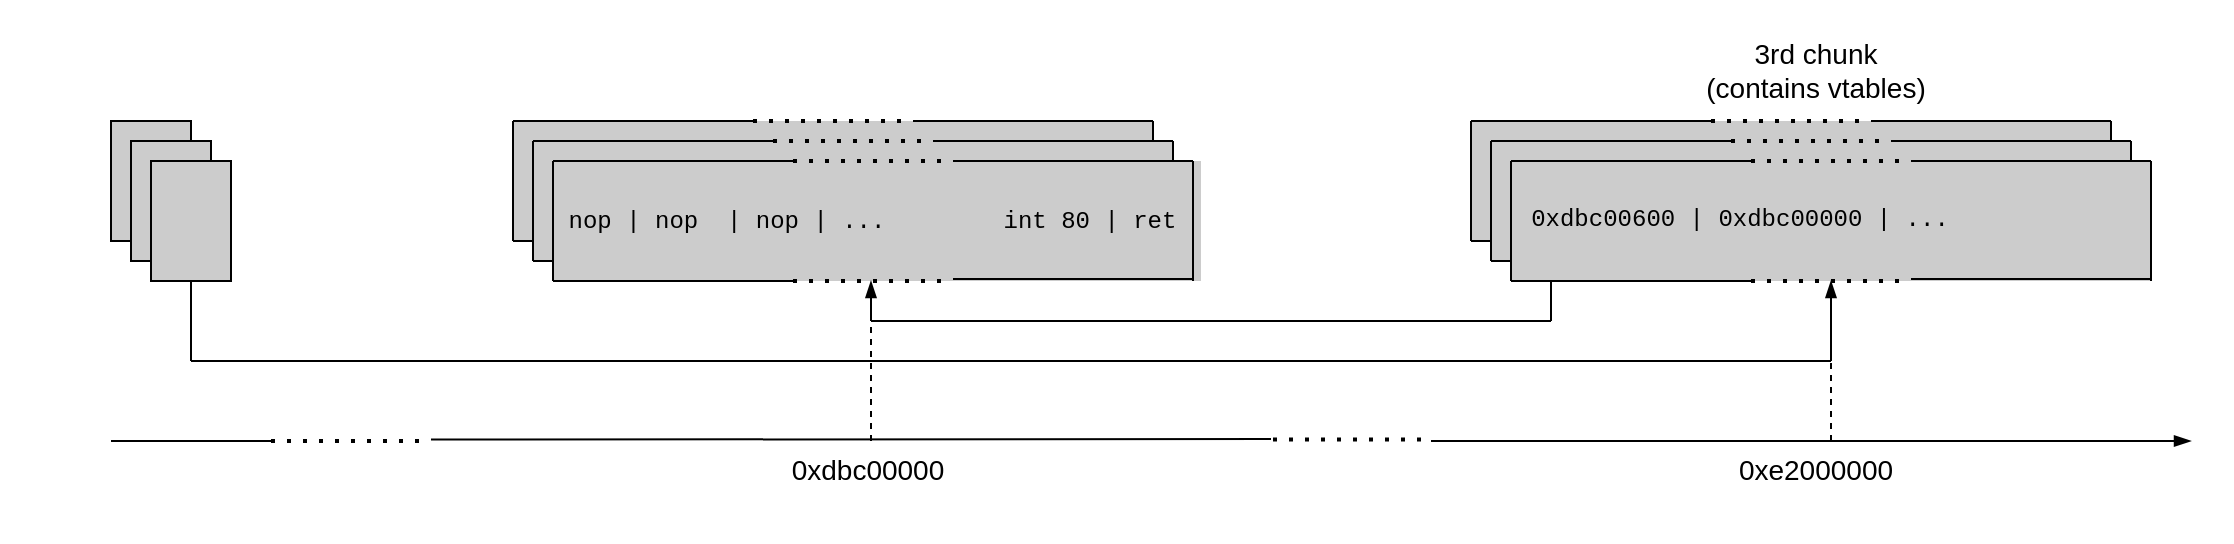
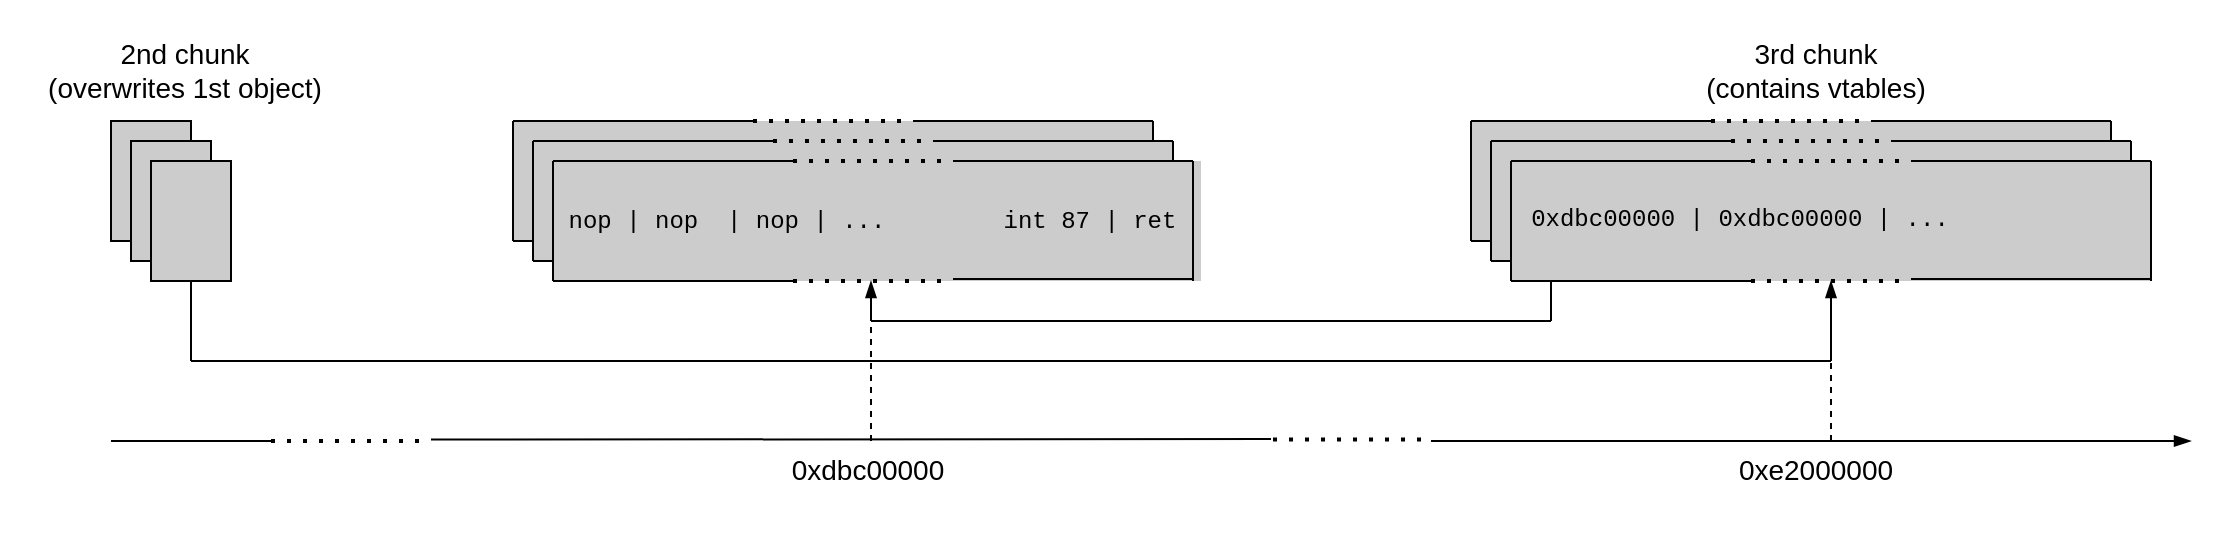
none -> (186, 71)
(1091, 221) -> (1091, 221)
(1741, 221) -> (1741, 221)
